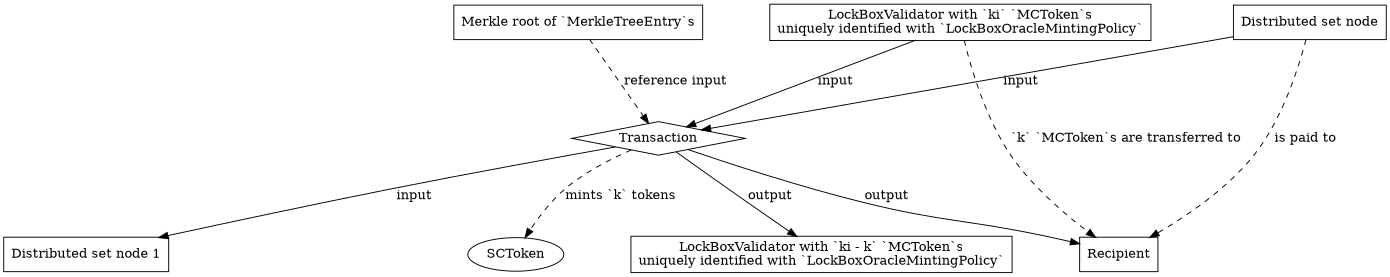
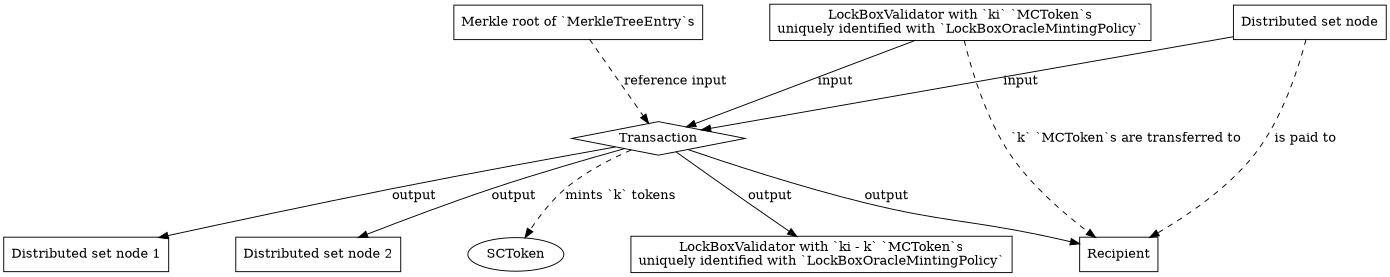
(414, 196) -> (414, 196)
none -> (318, 254)
